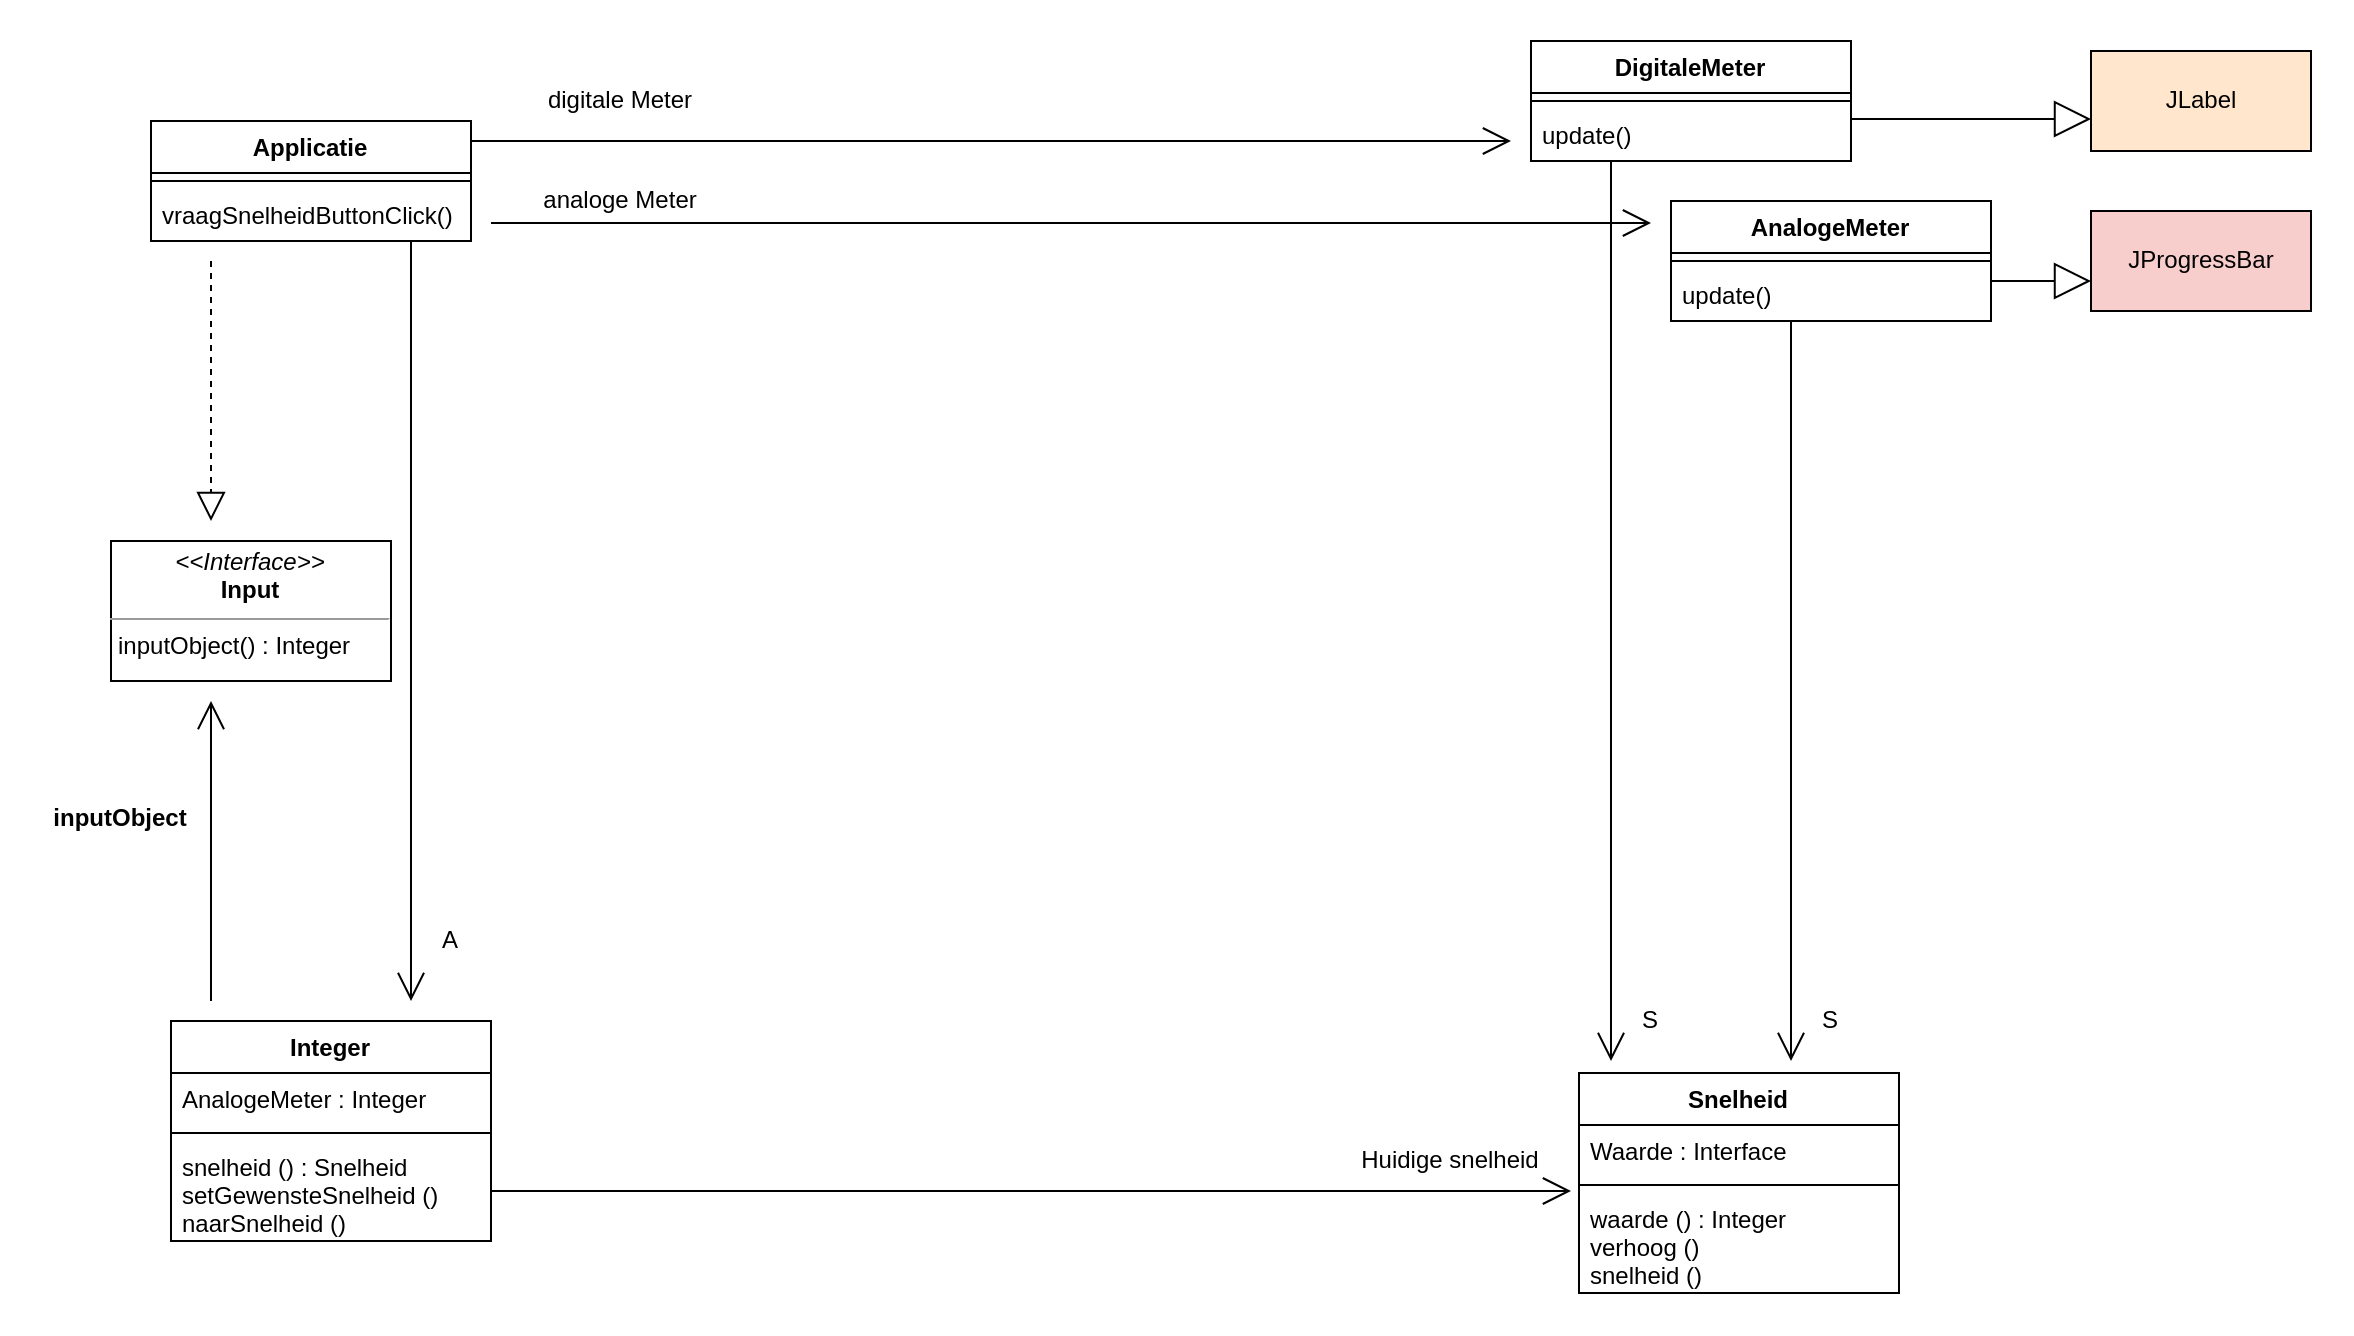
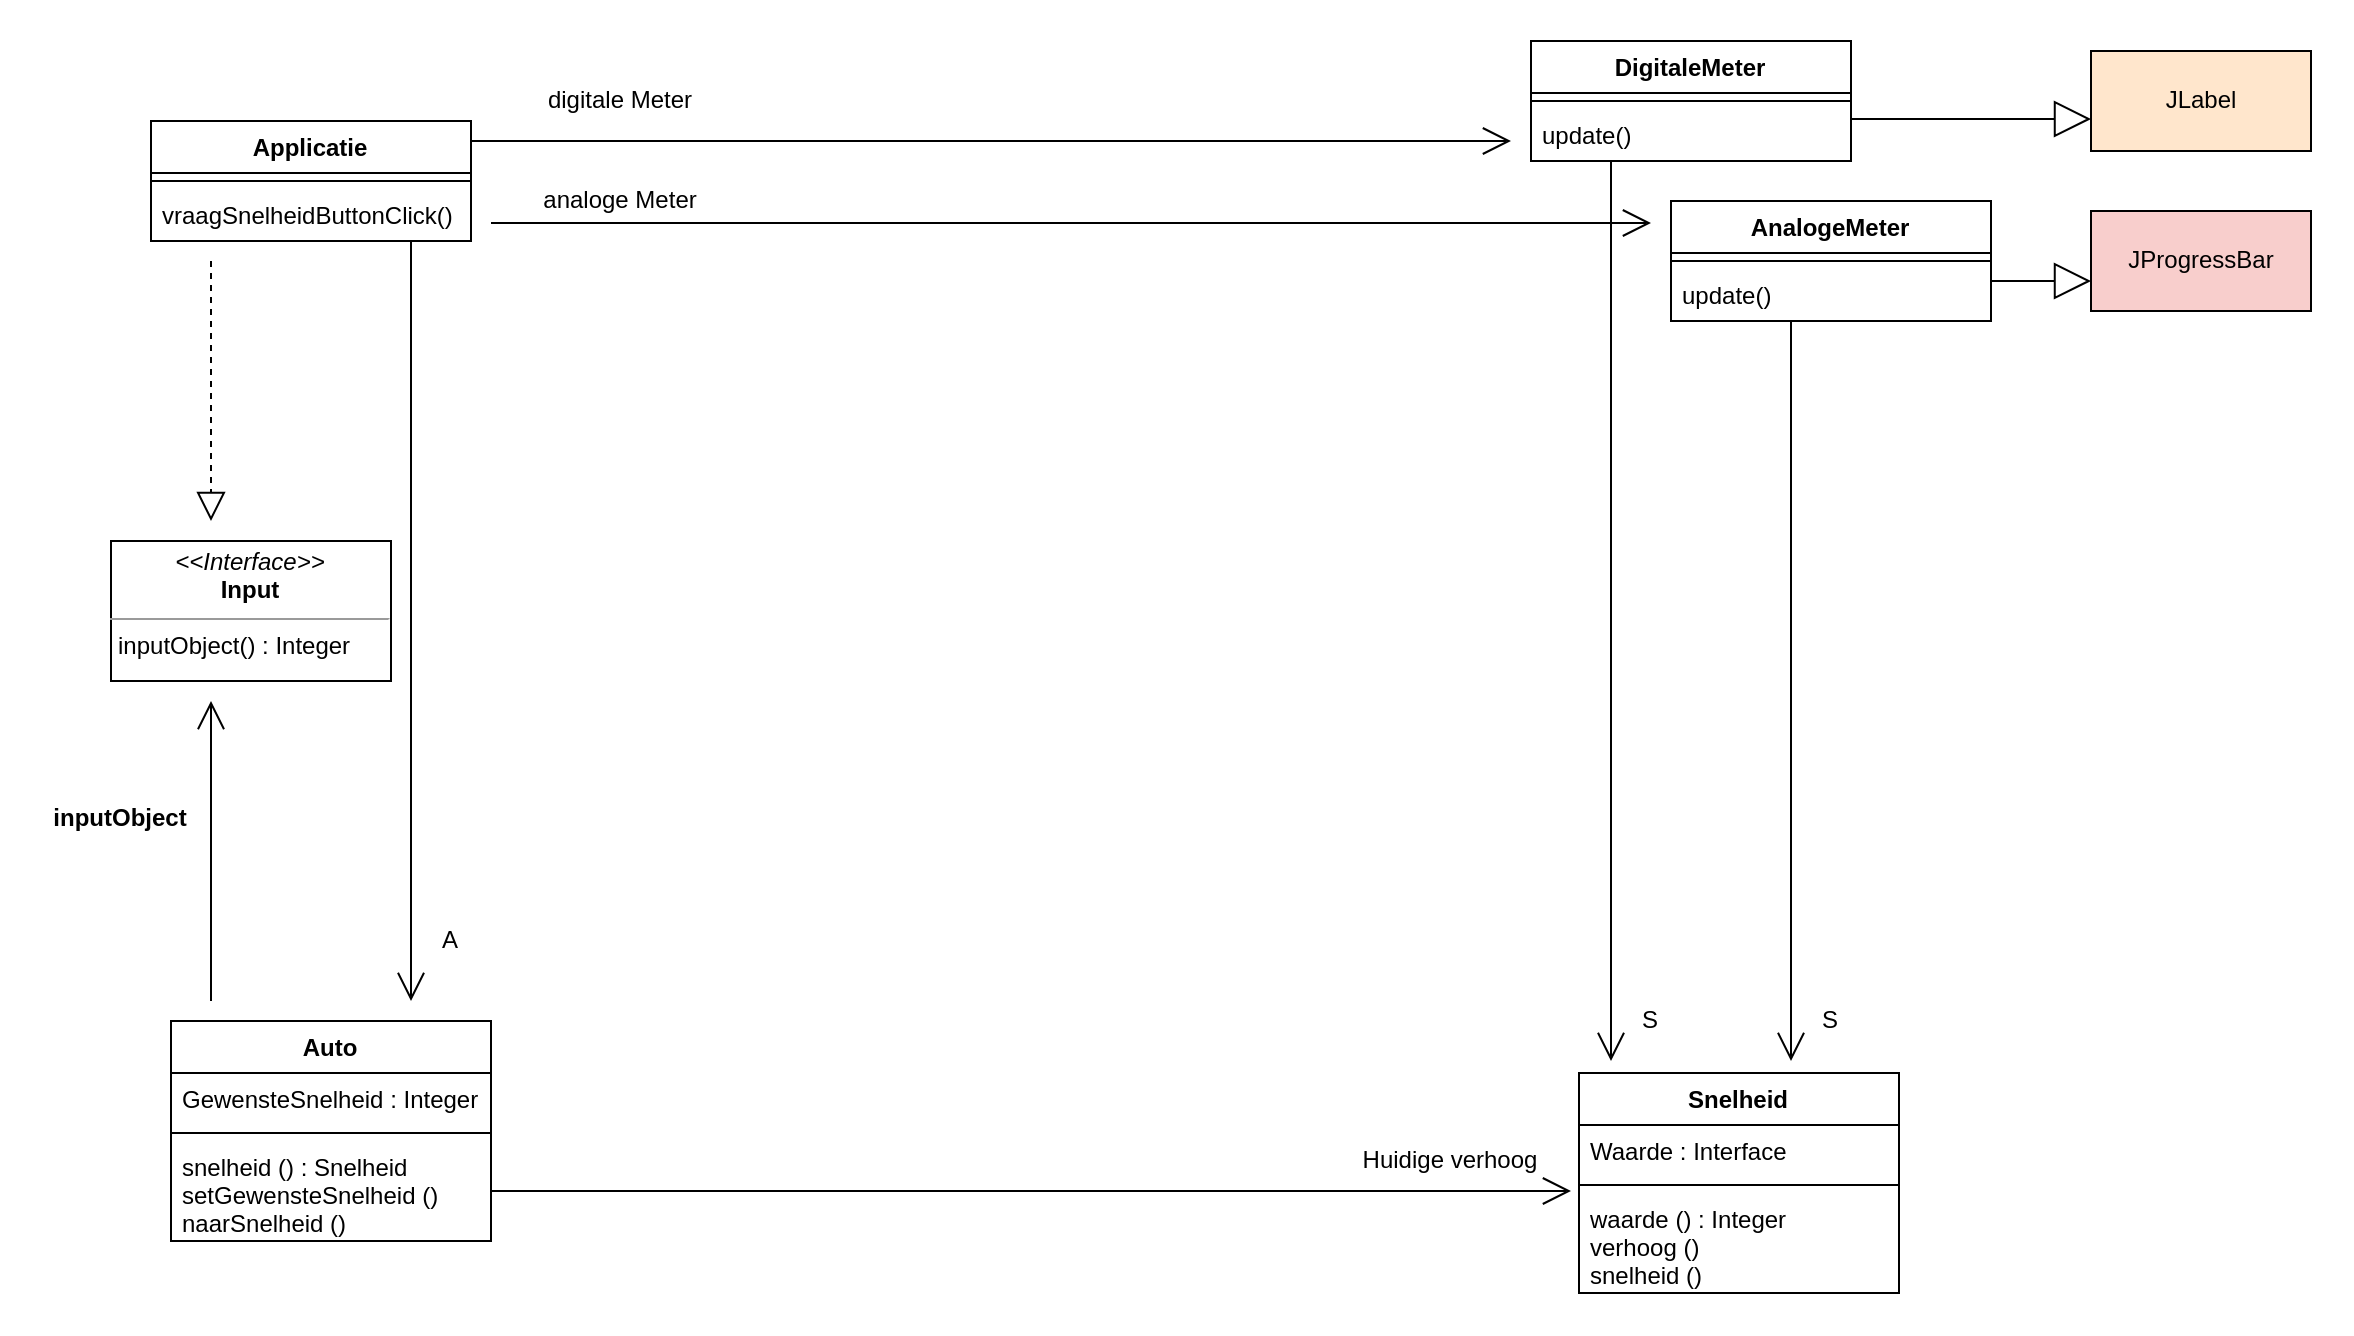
(330, 1048) -> (330, 1048)
(317, 1100) -> (341, 1100)
(1451, 1161) -> (1451, 1161)
